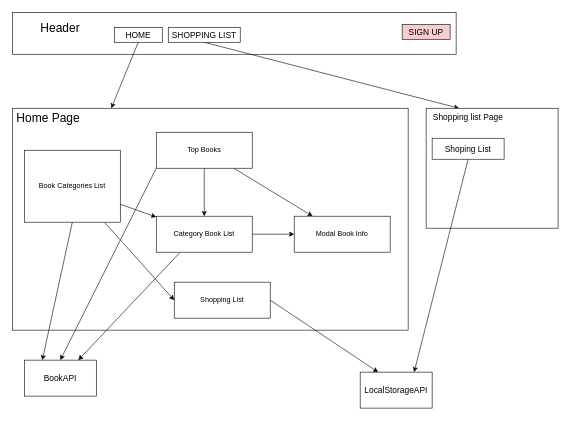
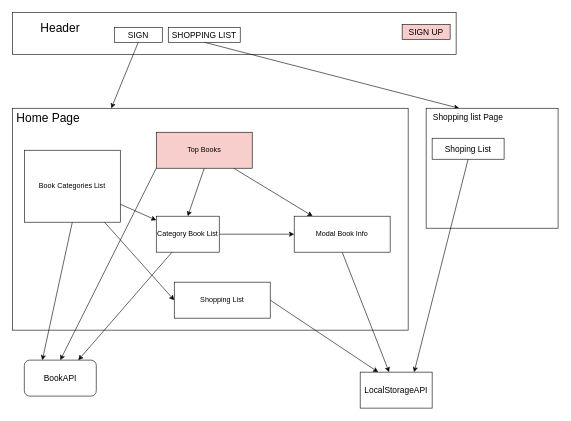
(138, 35) -> (138, 35)
(204, 150) -> (204, 150)
(204, 234) -> (188, 234)
none -> (365, 311)
(60, 378) -> (60, 378)
